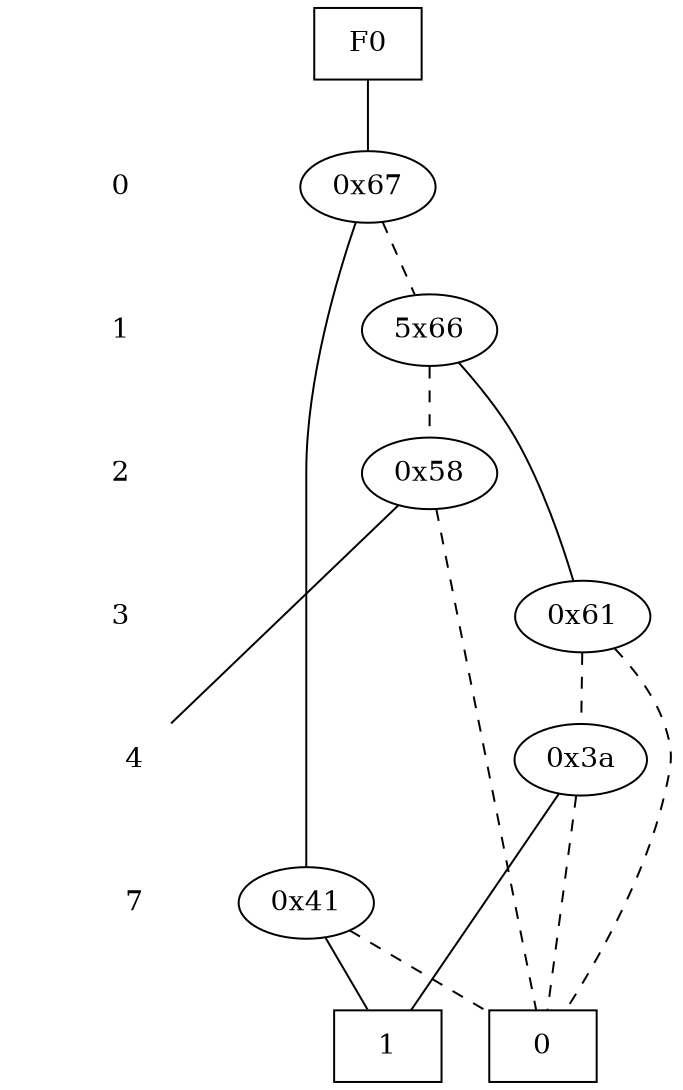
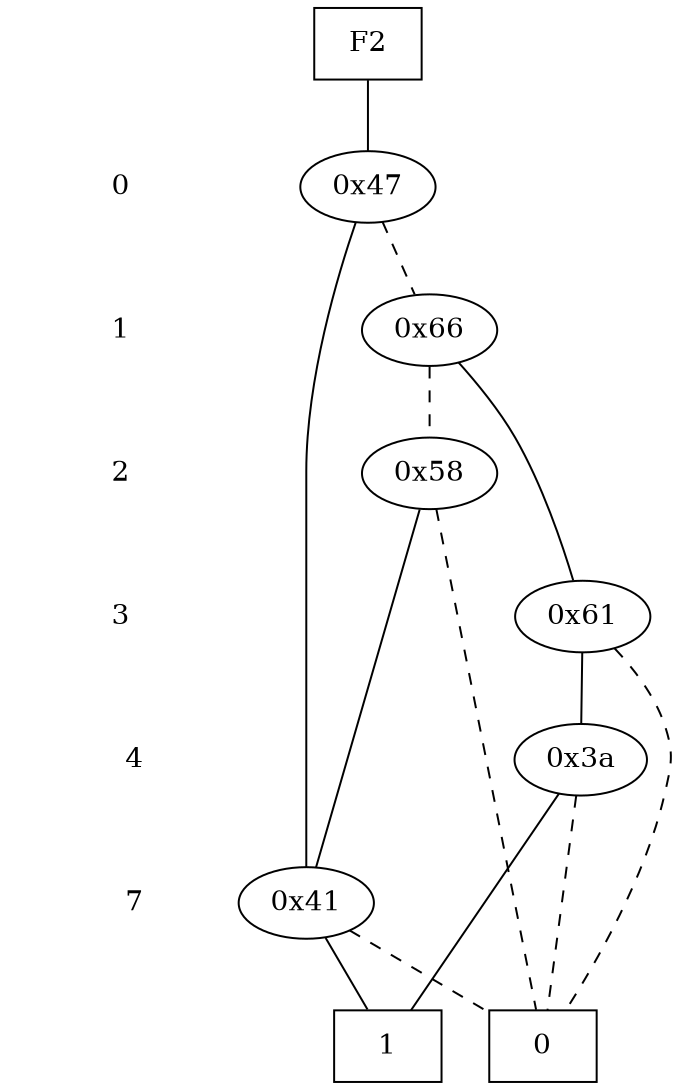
(368, 44) -> (368, 44)
(368, 187) -> (368, 187)
(430, 330) -> (430, 330)
(285, 614) -> (368, 688)
(582, 688) -> (582, 688)
